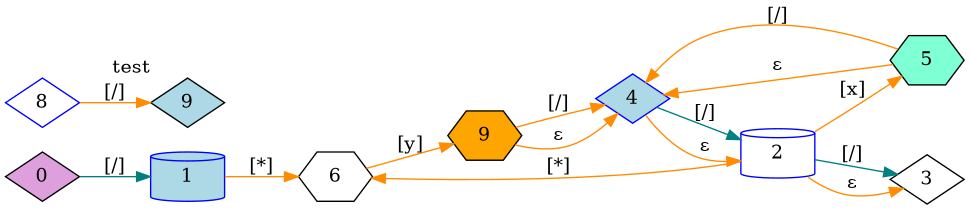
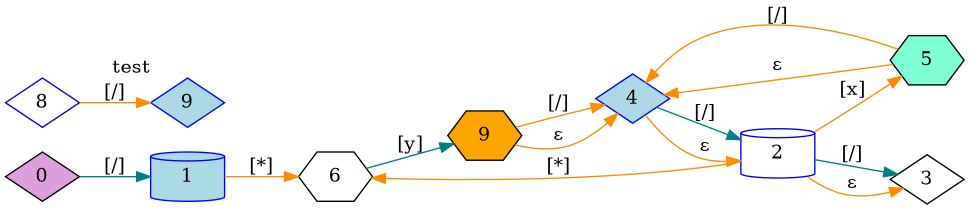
(188, 103) -> (188, 103)
(404, 158) -> (404, 158)
